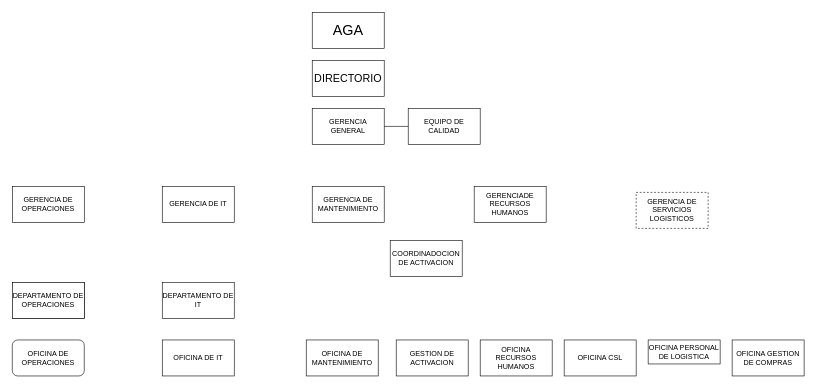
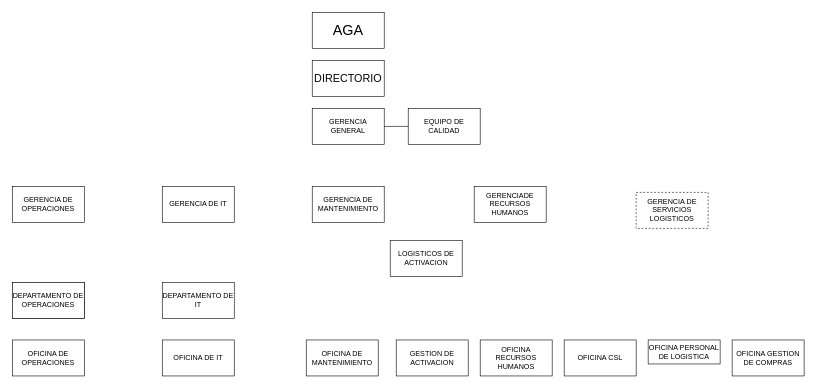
(426, 258) -> (426, 258)
(48, 358) -> (48, 358)
